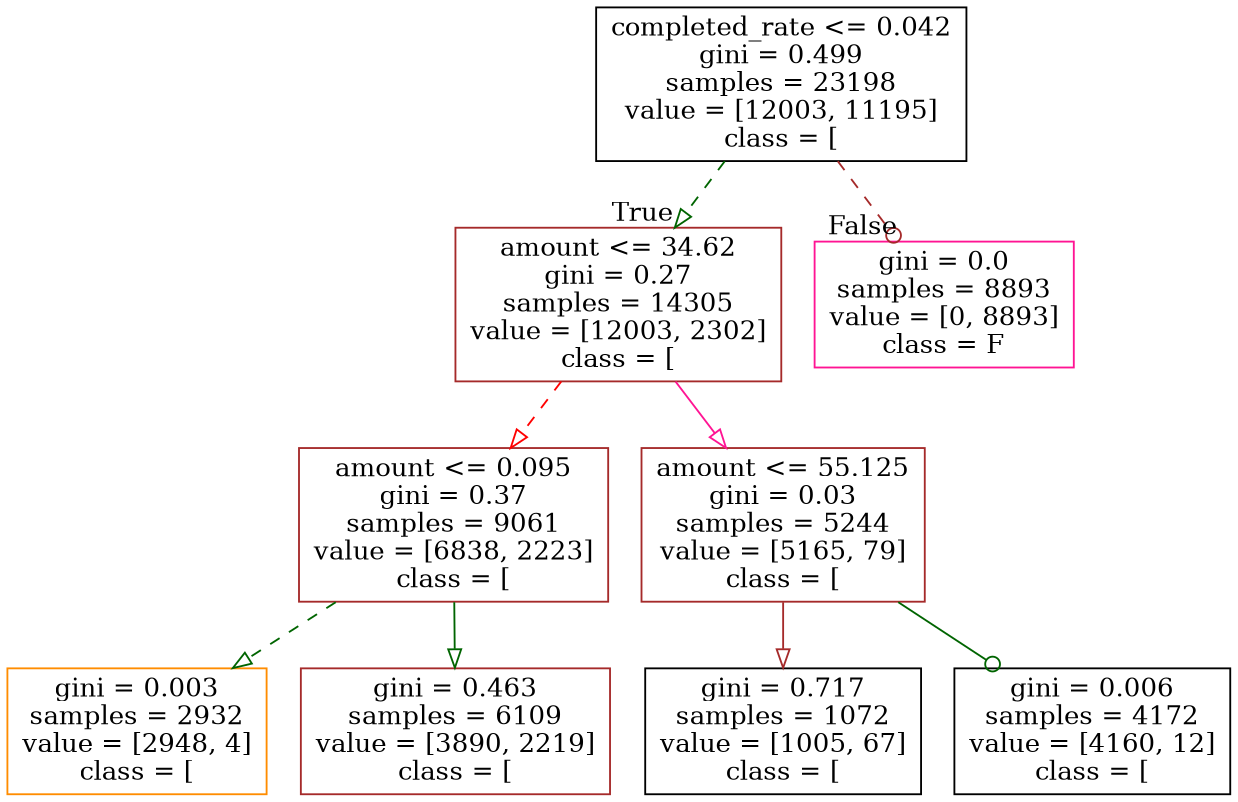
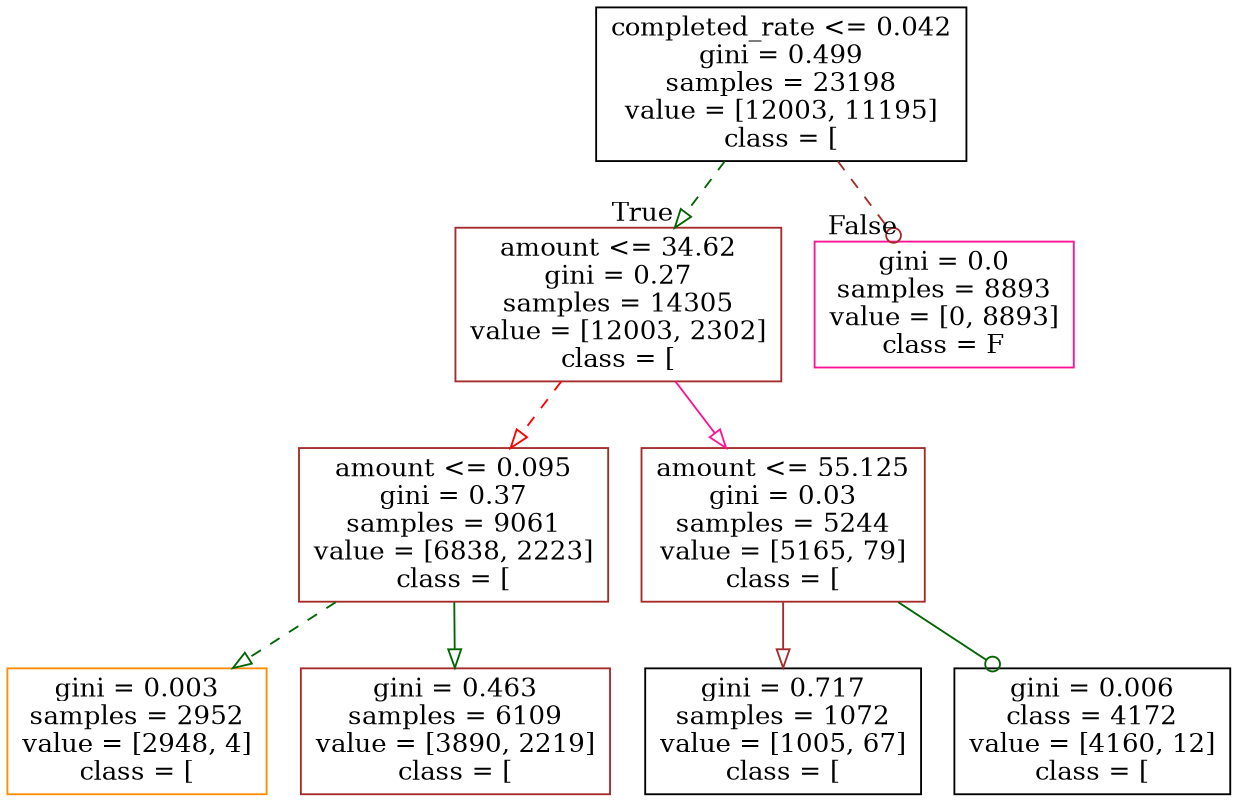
(137, 731) -> (137, 731)
(1092, 731) -> (1092, 731)
